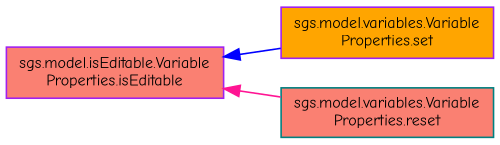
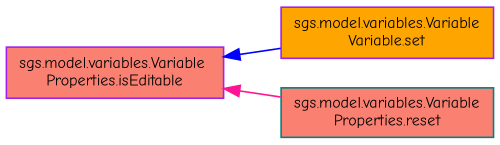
(387, 33) -> (387, 33)
(115, 73) -> (115, 73)
